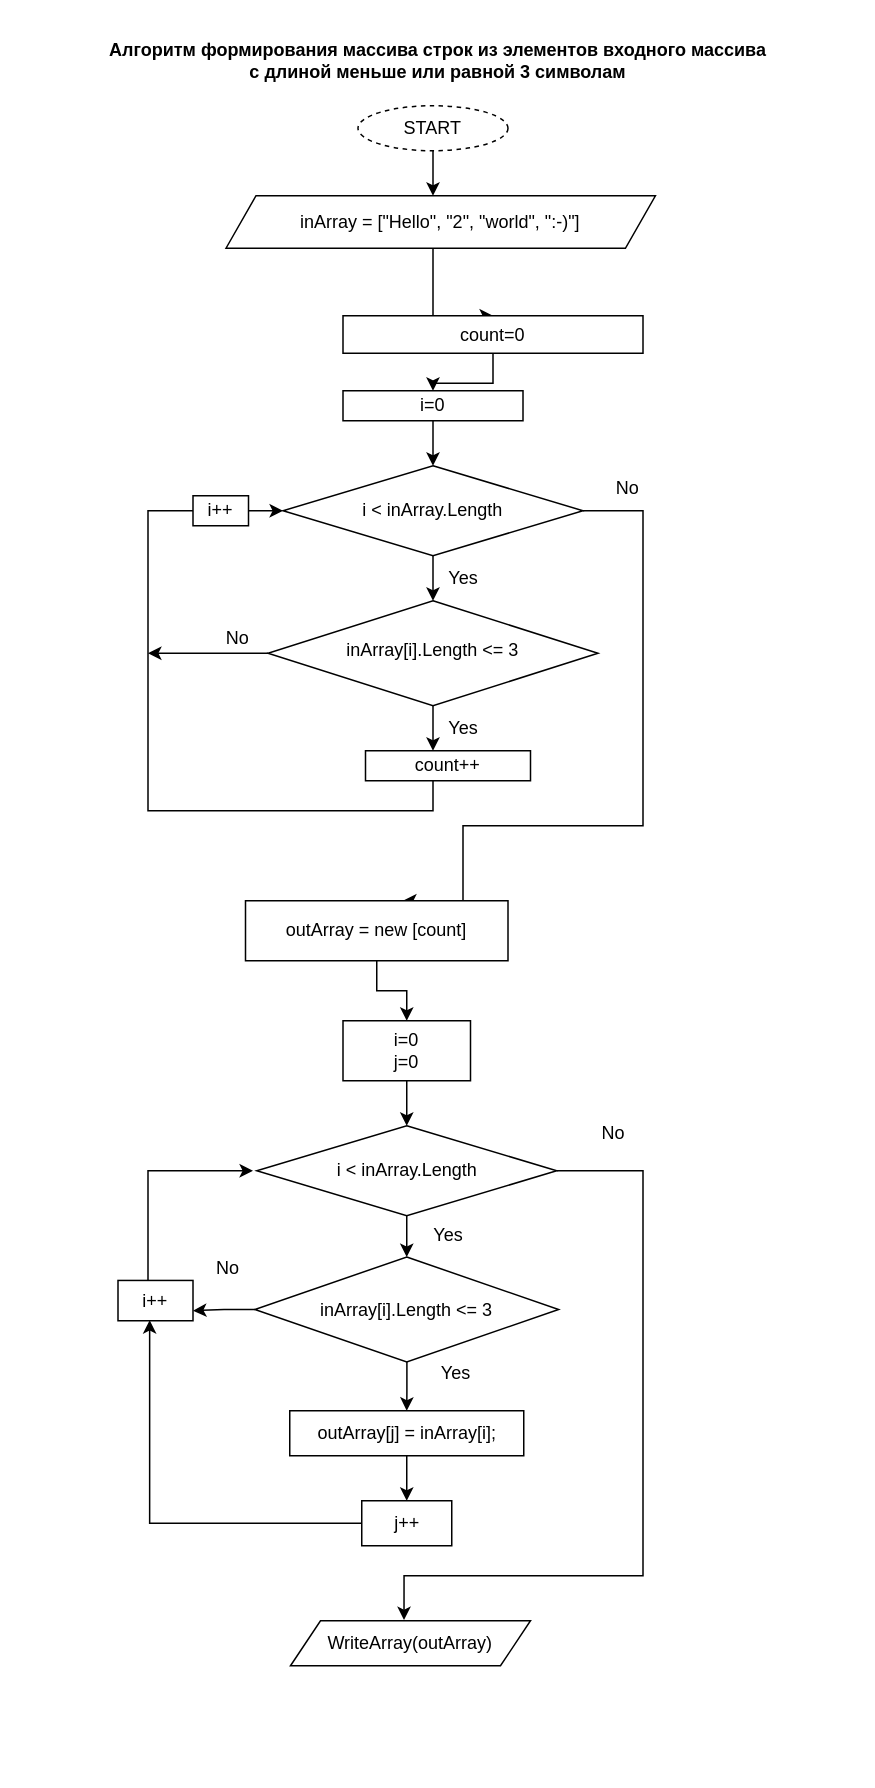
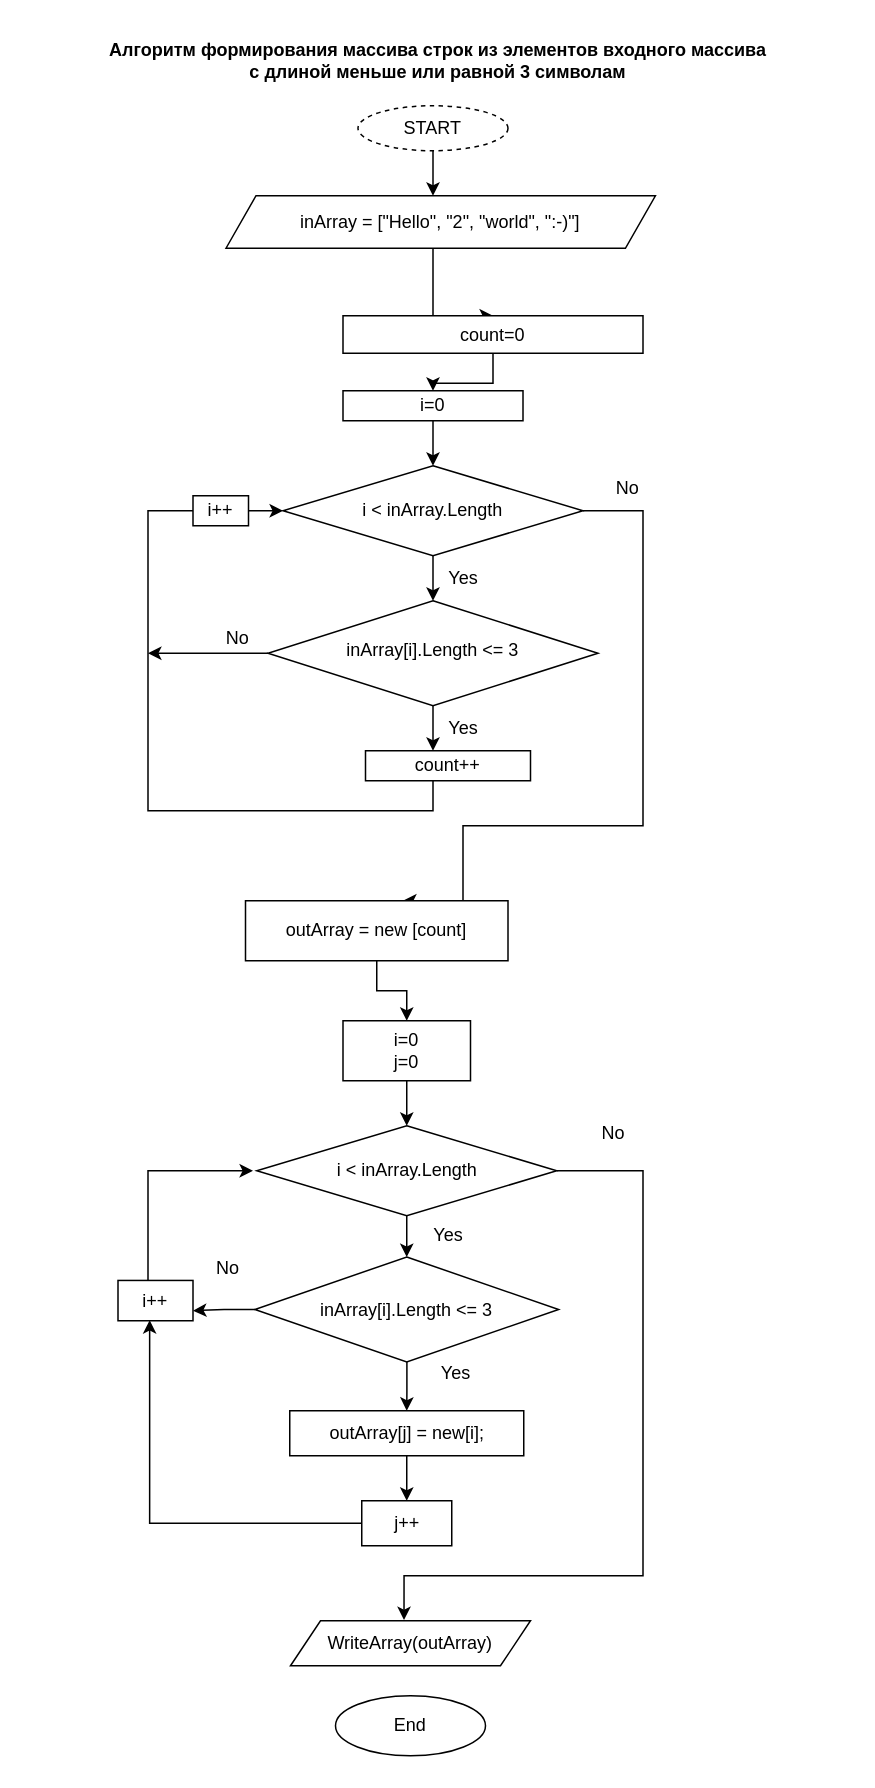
(407, 1433) -> (407, 1433)
none -> (410, 1726)
